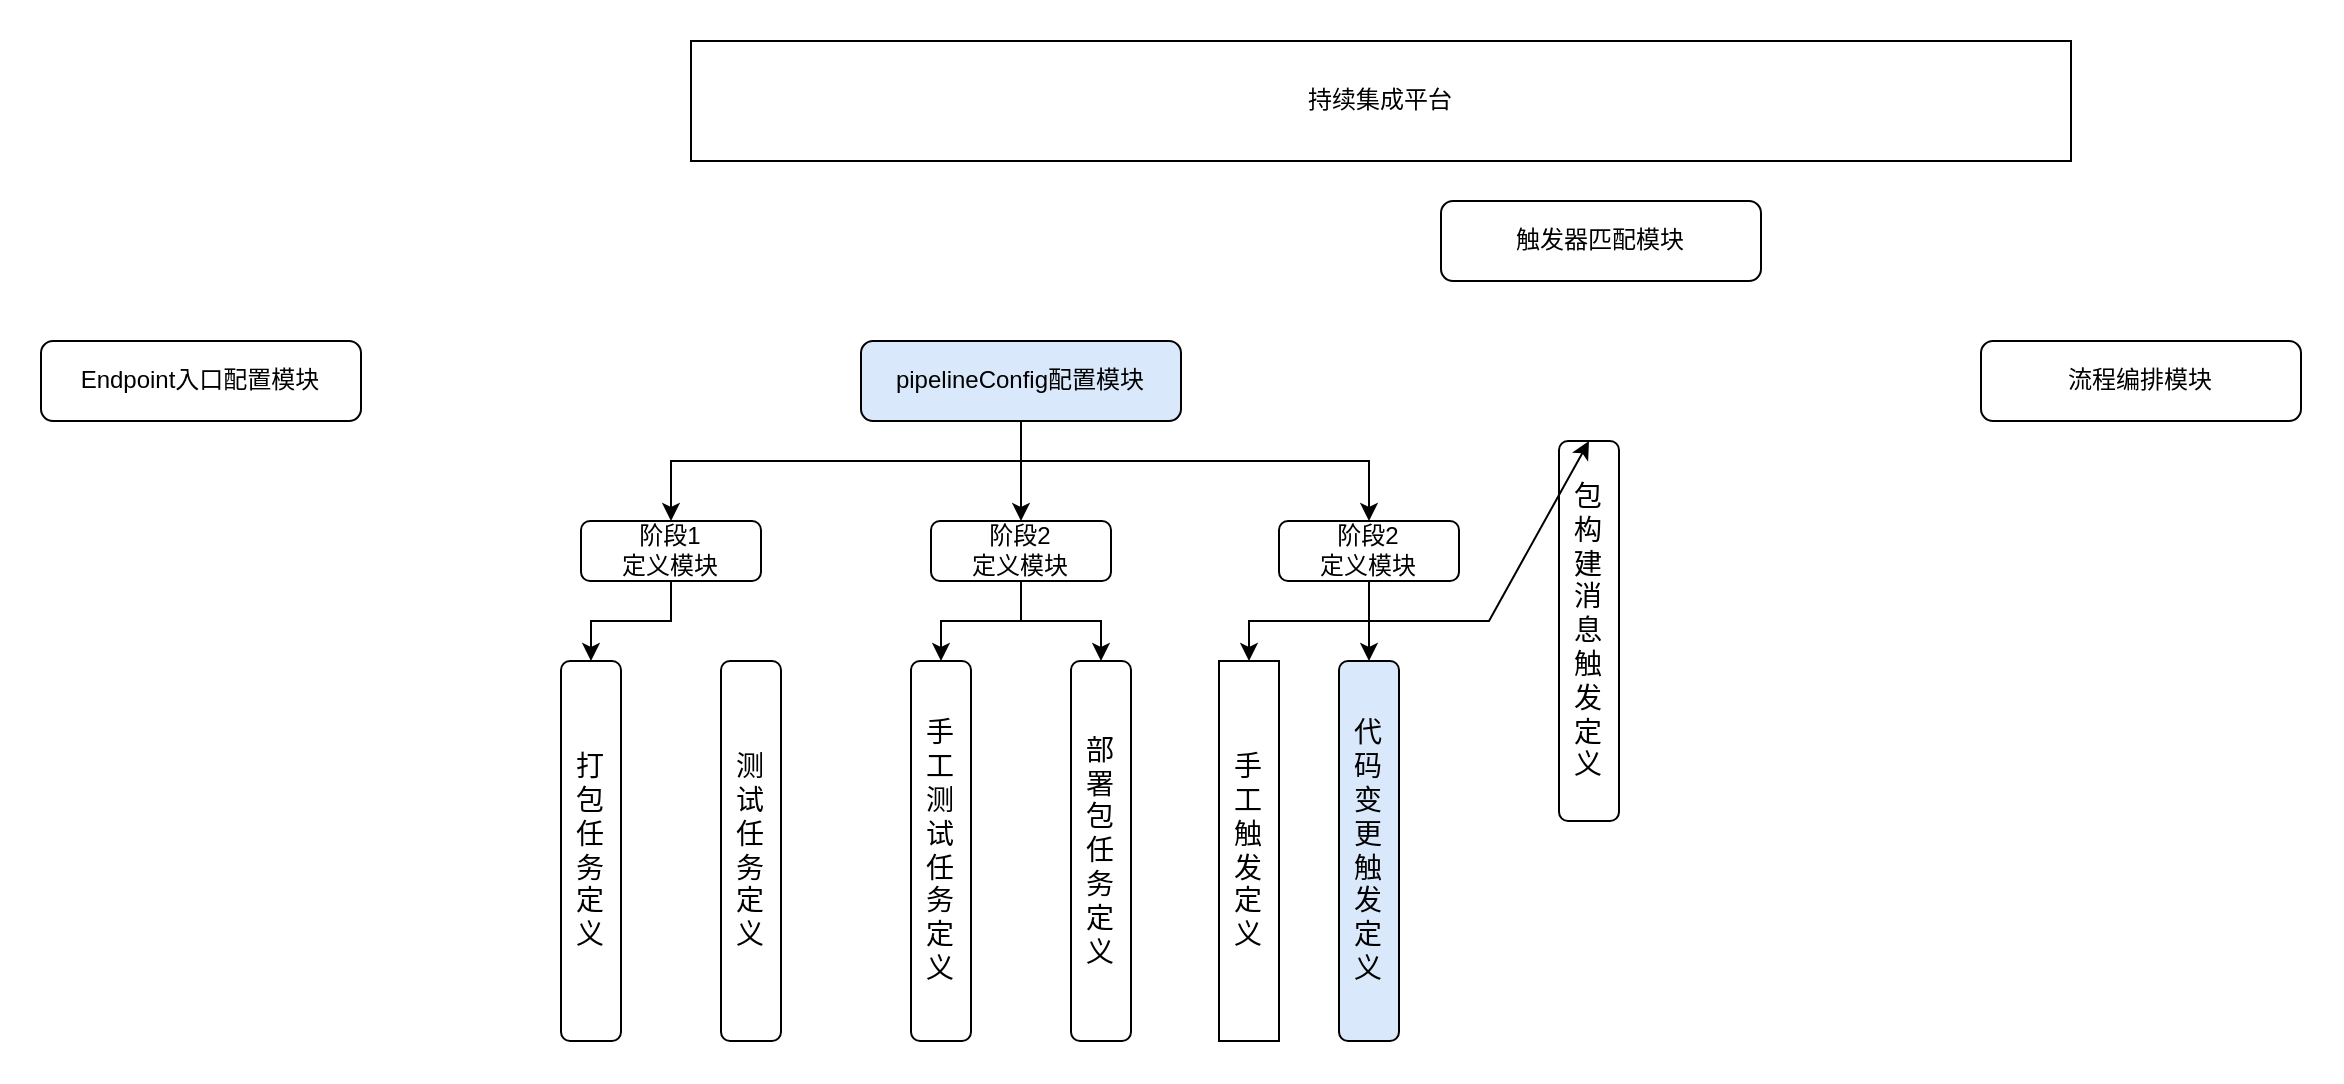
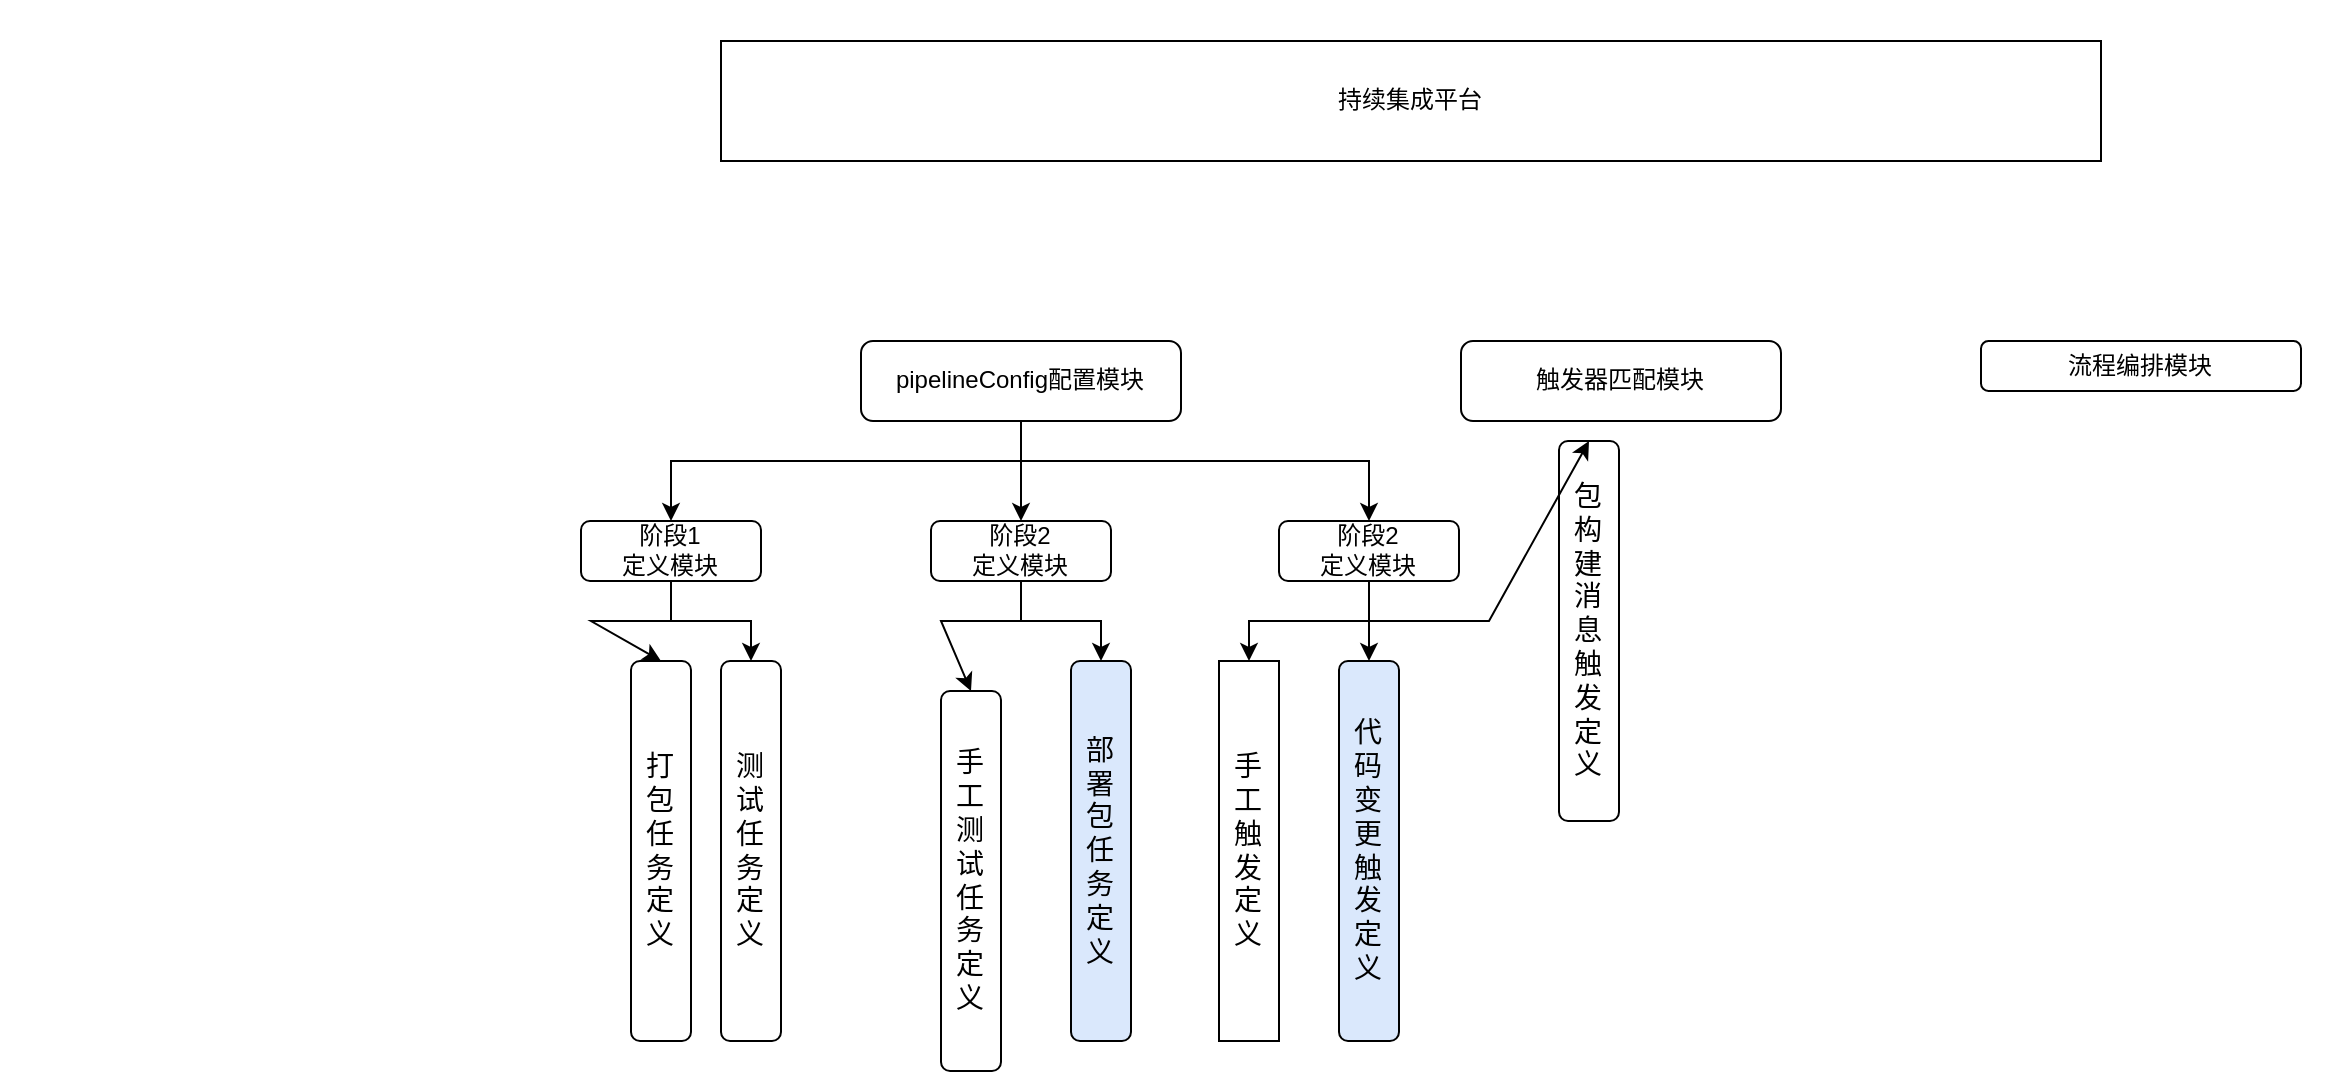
(1381, 101) -> (1411, 101)
(1601, 241) -> (1621, 381)
(201, 381) -> none
(1021, 381) -> (1021, 381)
(2141, 381) -> (2141, 366)
none -> (726, 621)
(591, 851) -> (661, 851)
(941, 851) -> (971, 881)
(1101, 851) -> (1101, 851)
